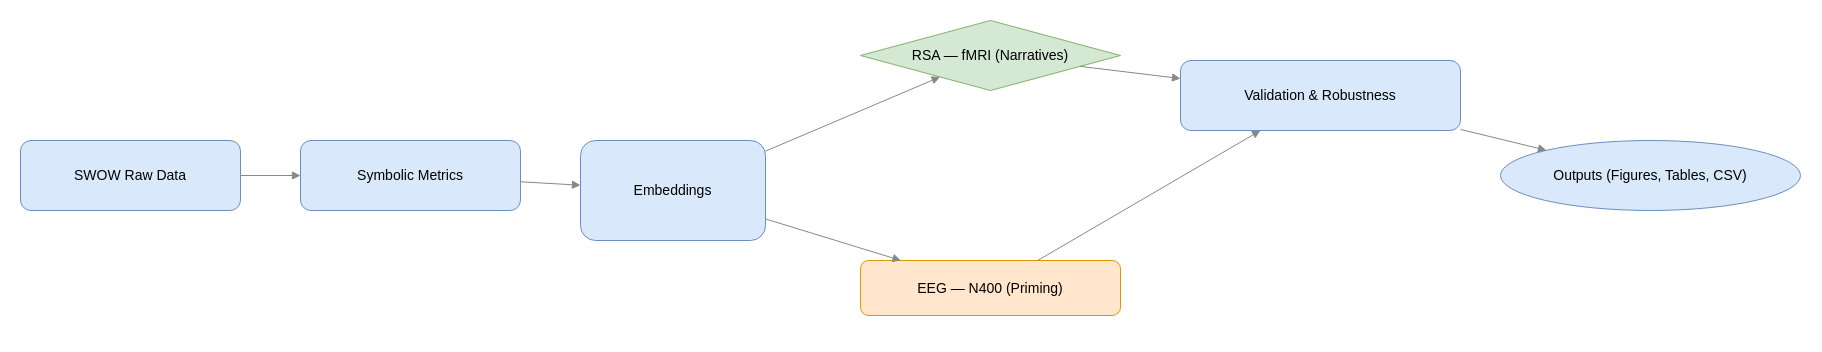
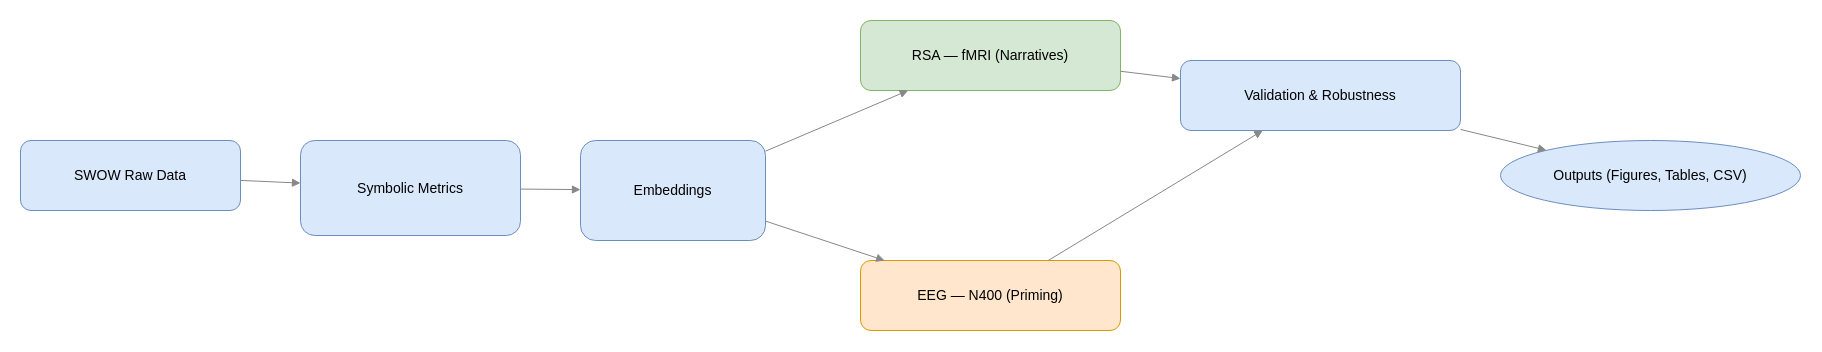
(991, 56) -> (991, 56)
(411, 176) -> (411, 188)
(991, 288) -> (991, 296)
